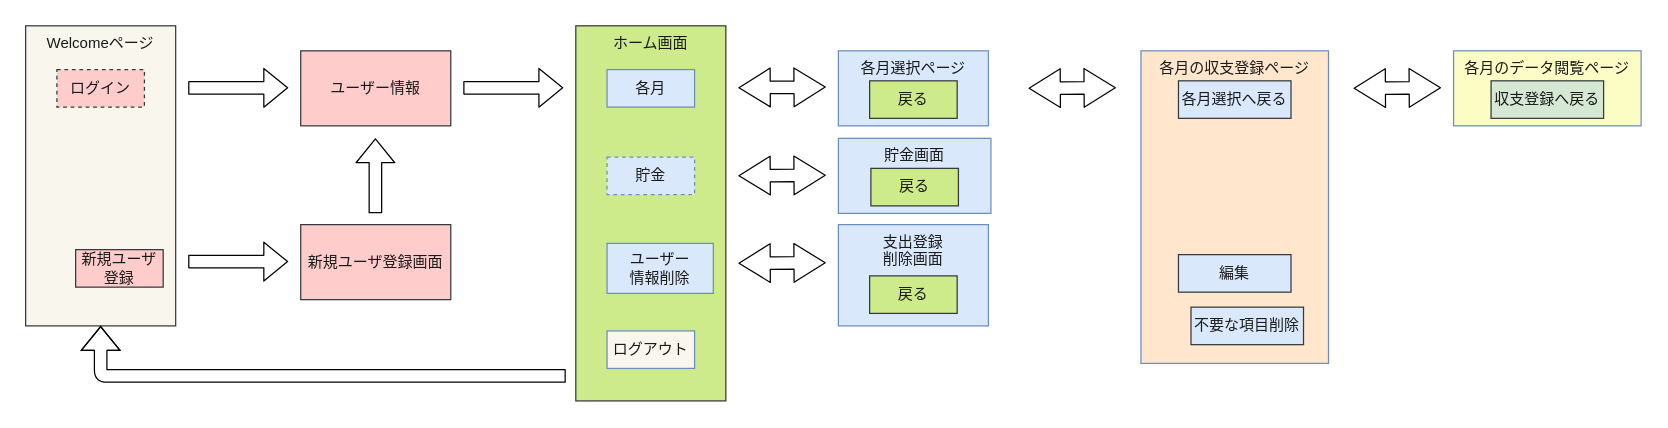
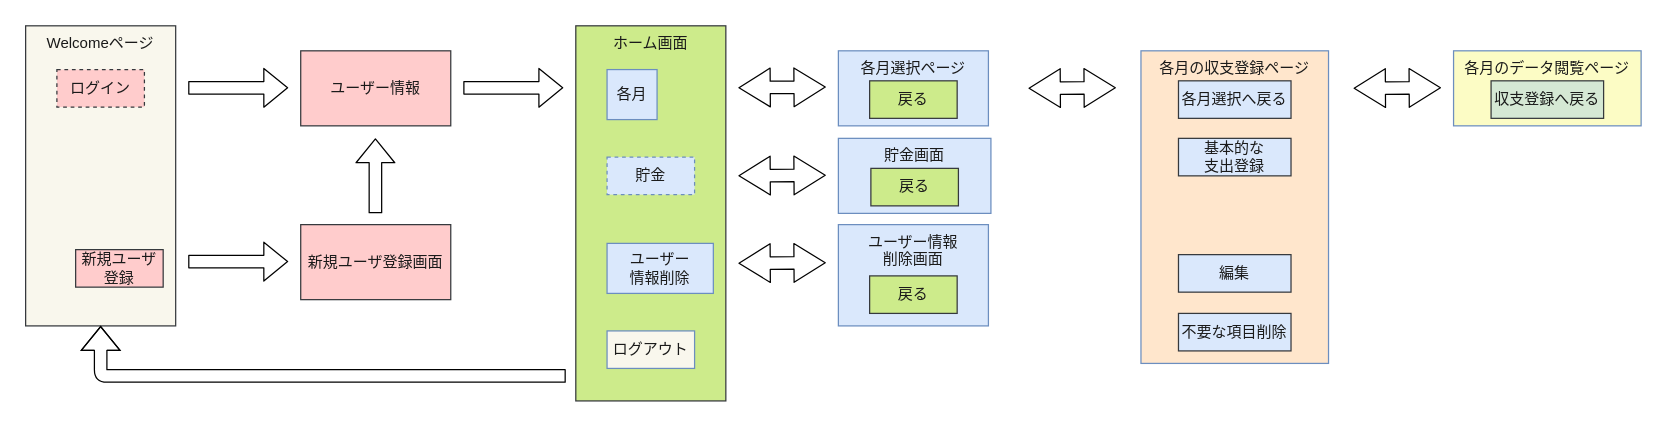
(651, 88) -> (632, 94)
none -> (1234, 157)
(913, 251) -> (913, 251)
(1247, 326) -> (1234, 332)
